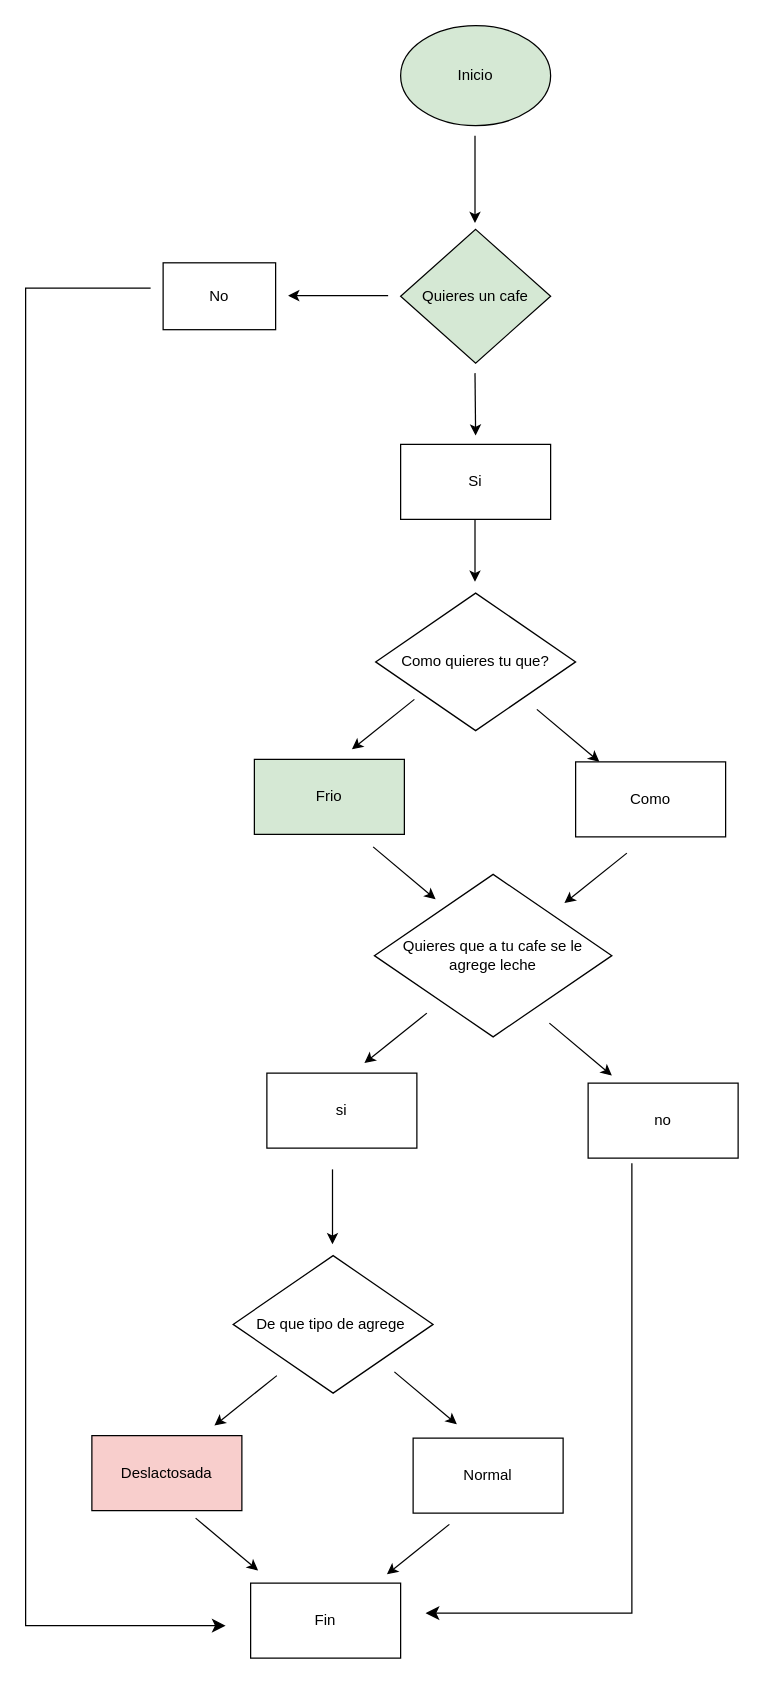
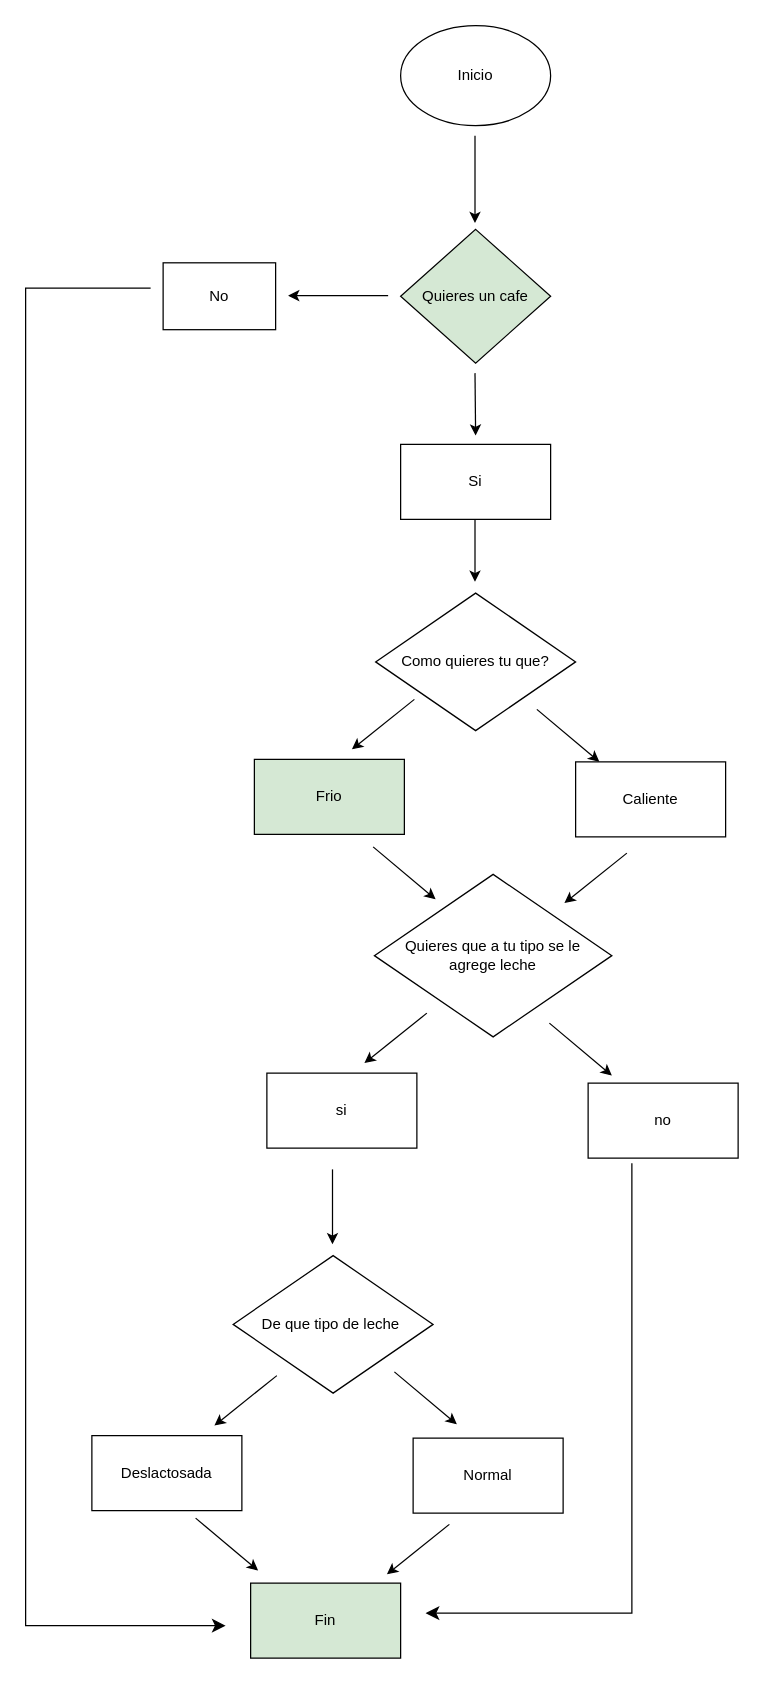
(476, 76) -> (476, 76)
(651, 799) -> (651, 799)
(493, 956) -> (493, 956)
(333, 1324) -> (333, 1324)
(167, 1473) -> (167, 1473)
(326, 1621) -> (326, 1621)
